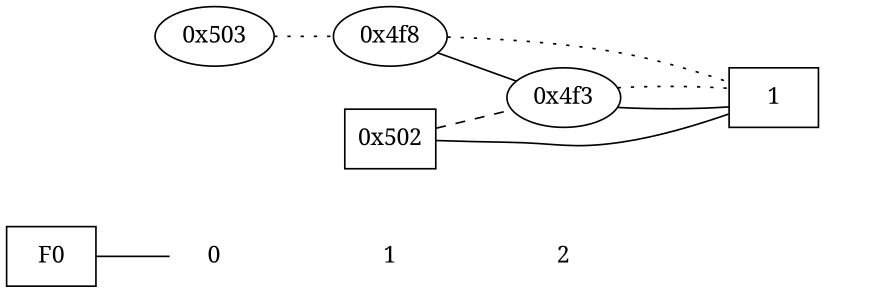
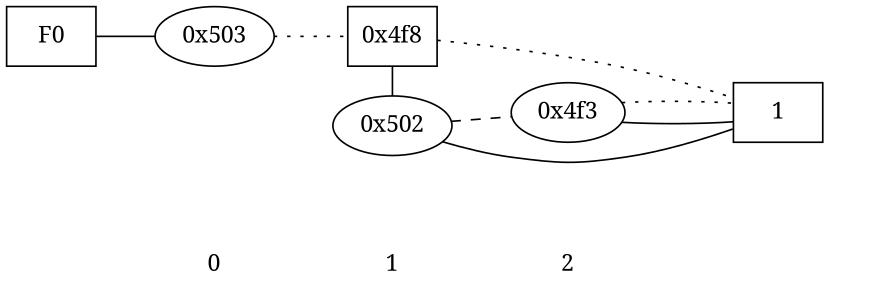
(390, 36) -> (392, 36)
(477, 67) -> (392, 81)
(390, 139) -> (392, 126)
(133, 256) -> (126, 36)
